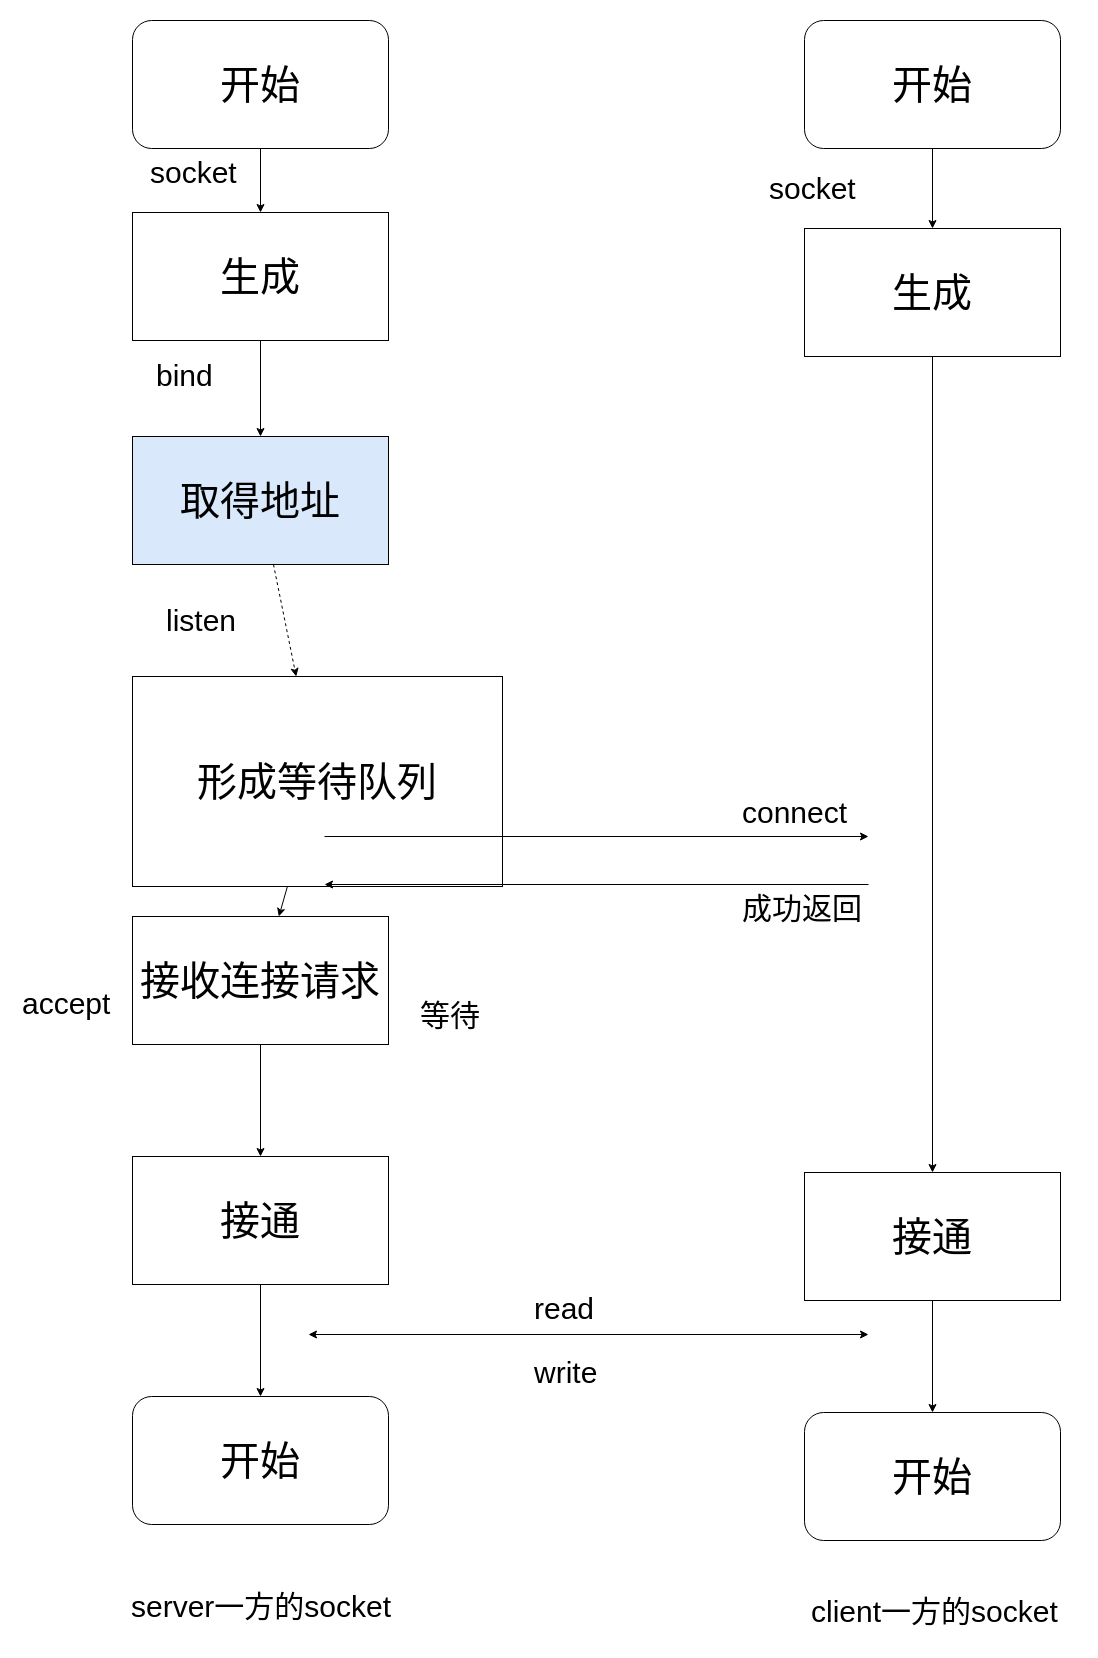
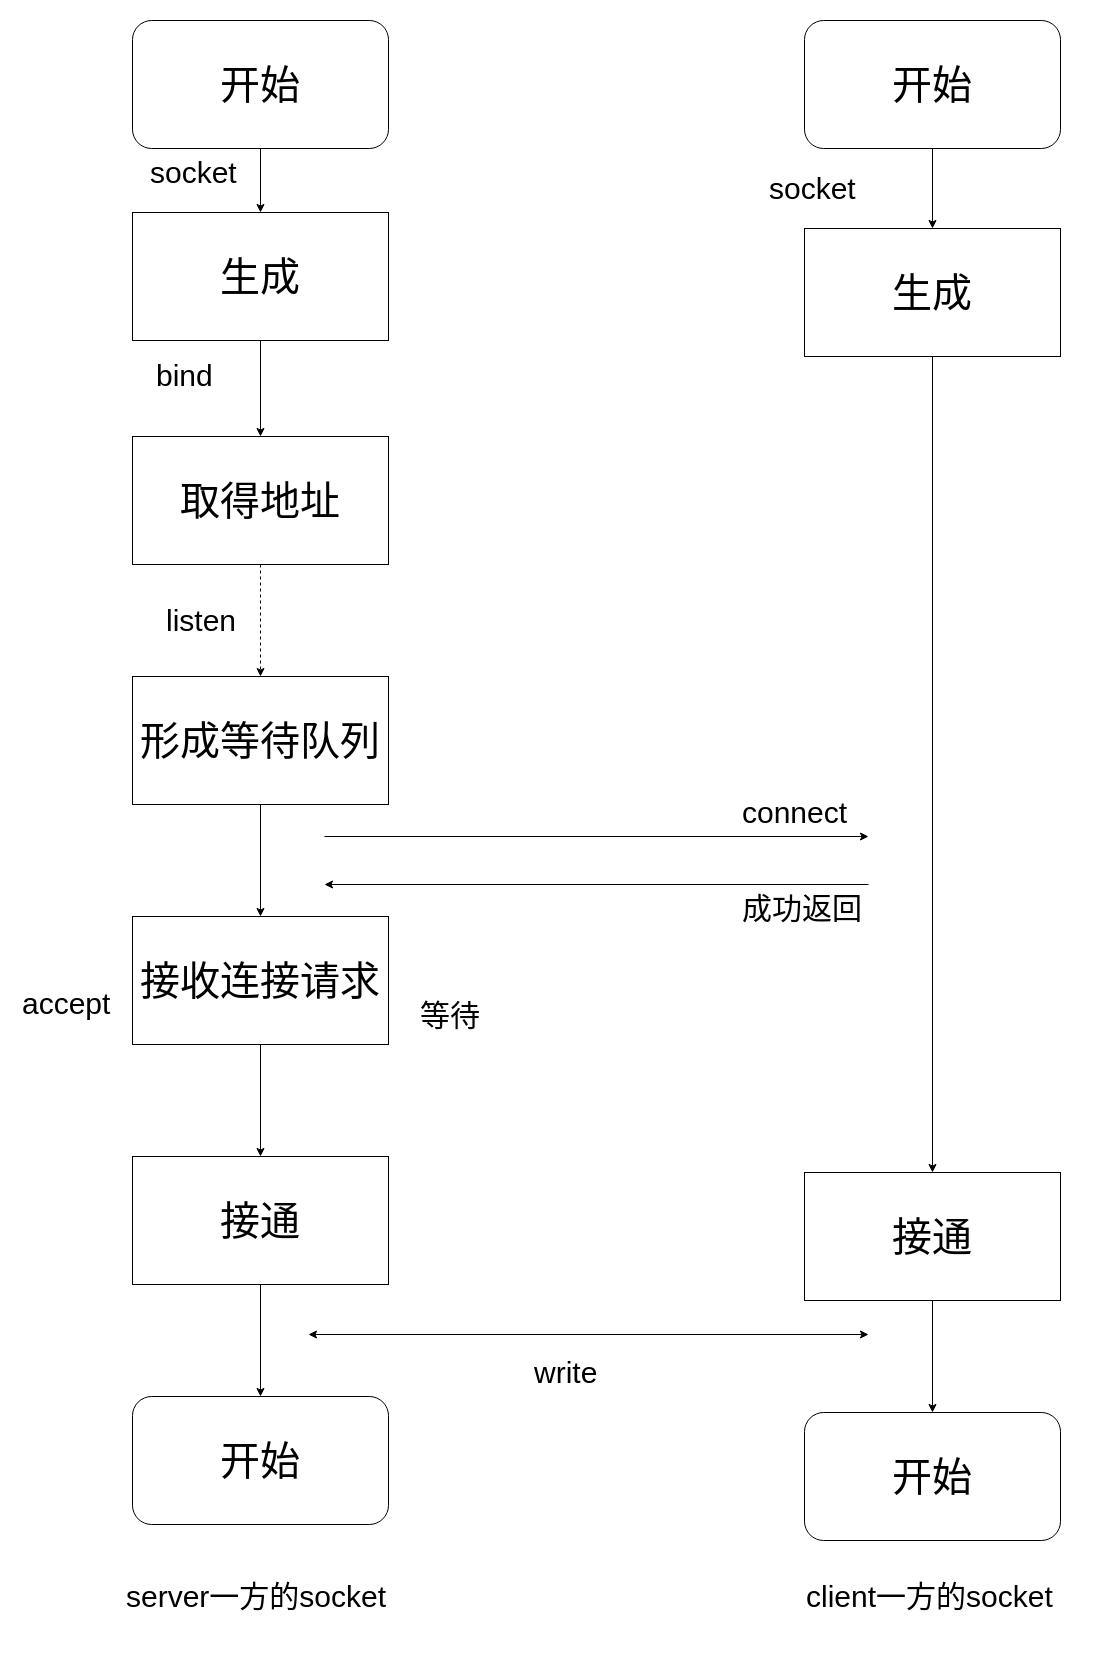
(261, 501) -> (261, 501)
(318, 782) -> (261, 741)
(581, 1317) -> none
(266, 1615) -> (261, 1605)
(946, 1620) -> (941, 1605)
